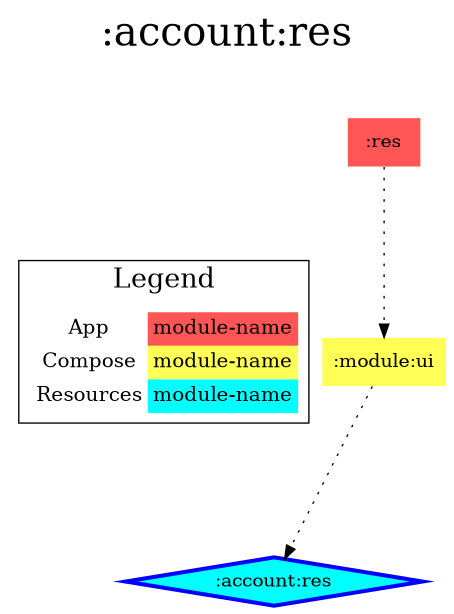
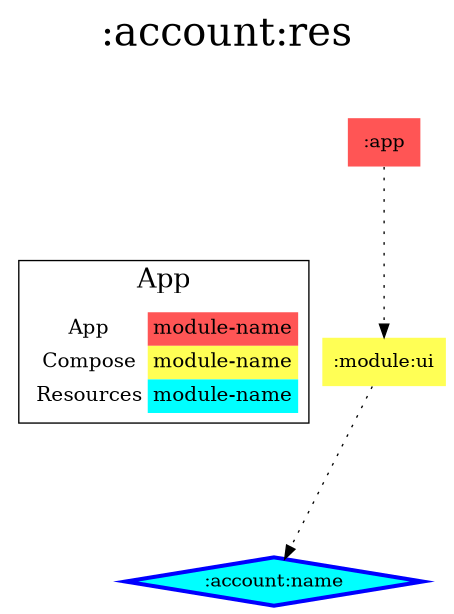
(384, 142) -> (384, 142)
(164, 281) -> (164, 281)
(274, 582) -> (274, 582)
